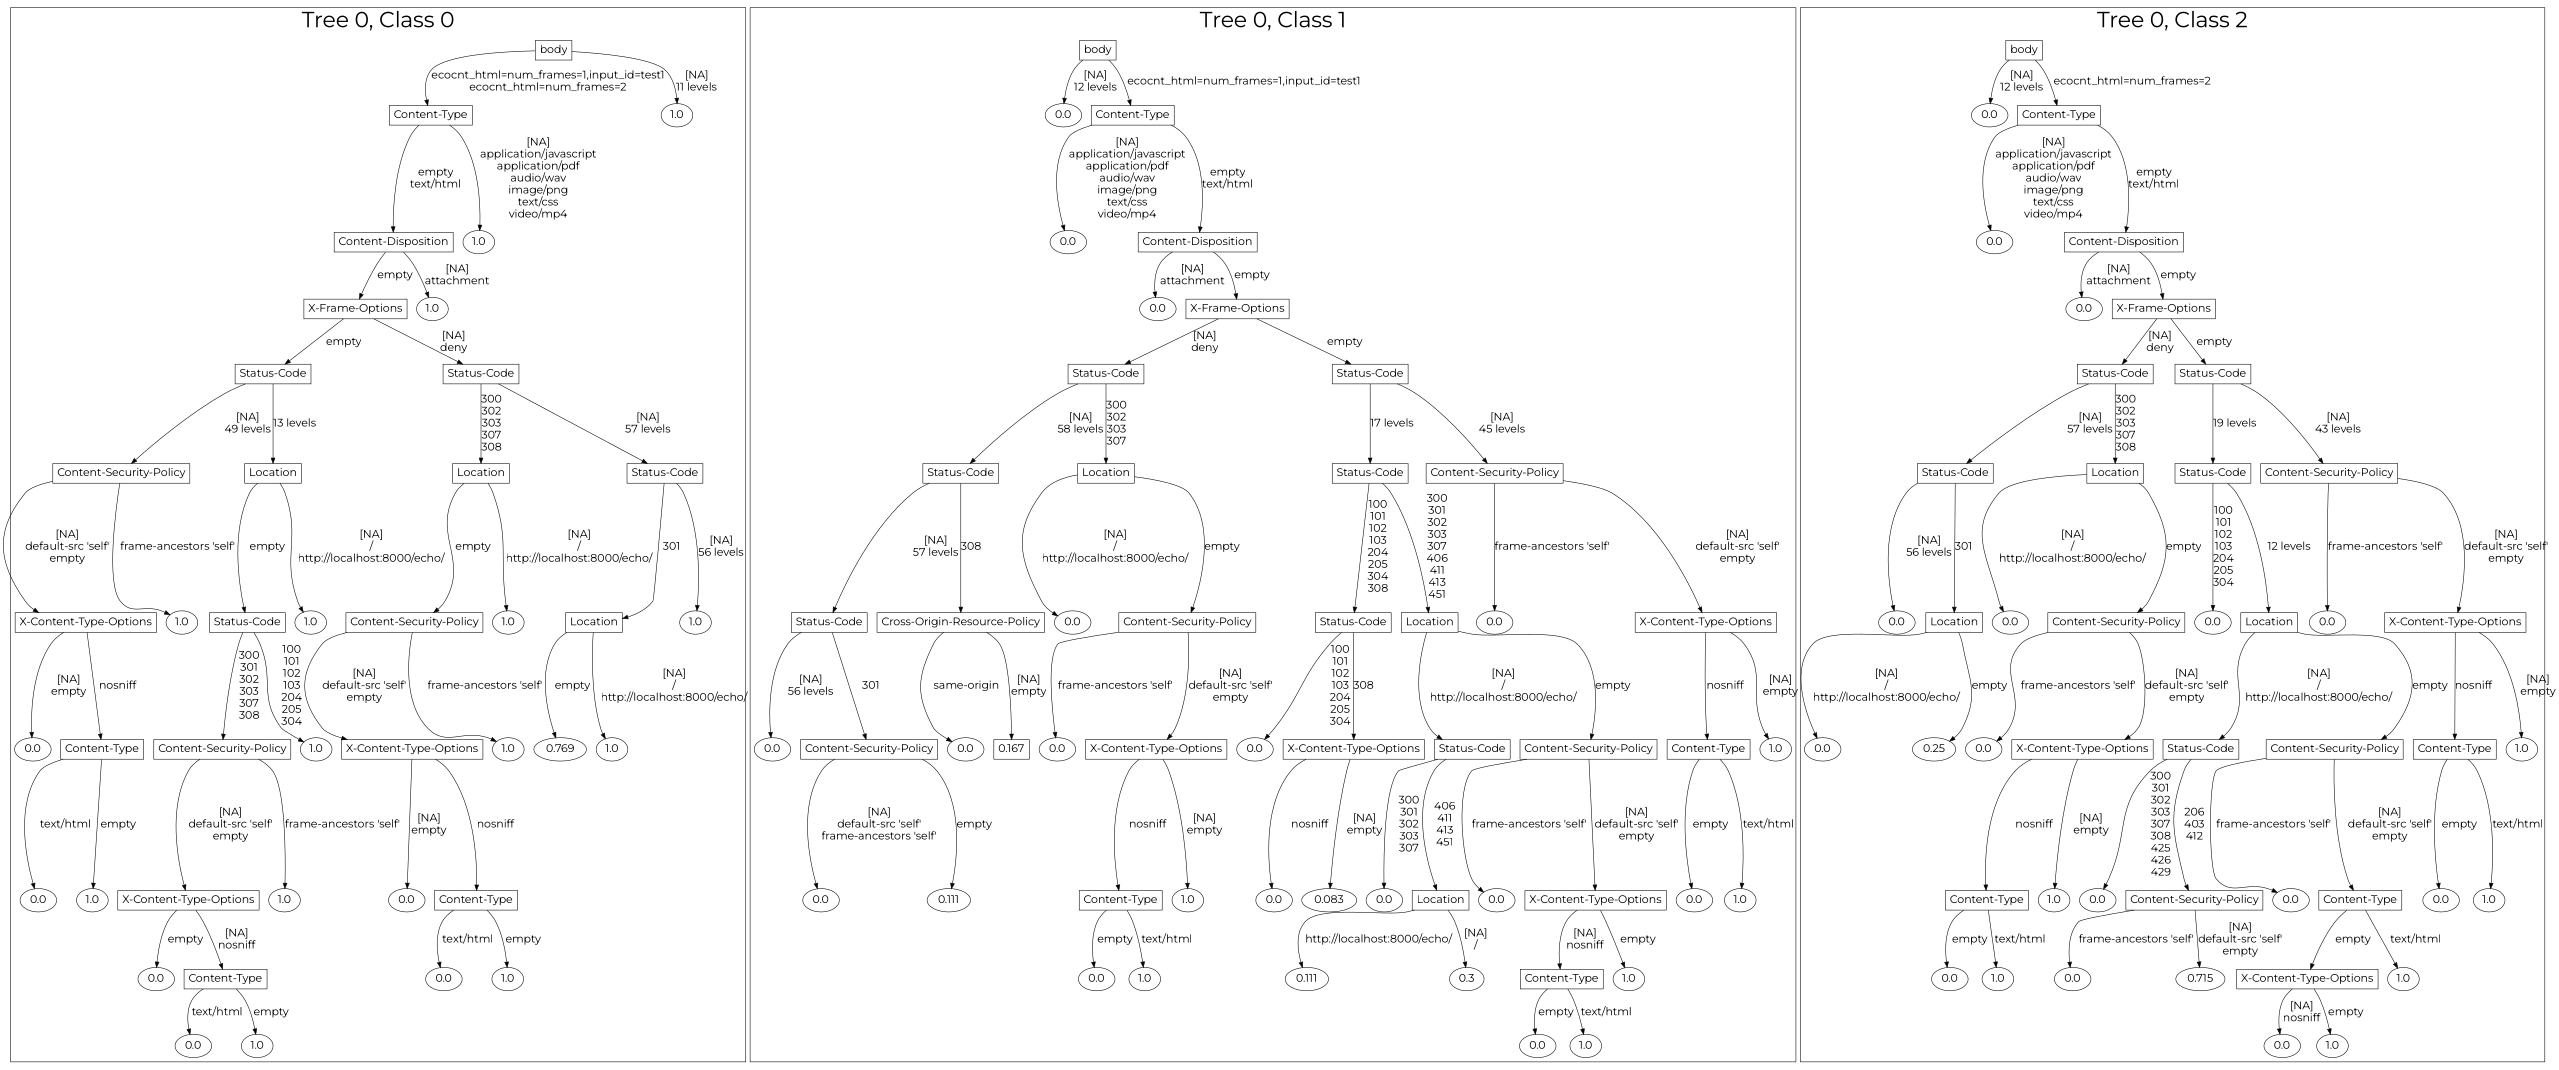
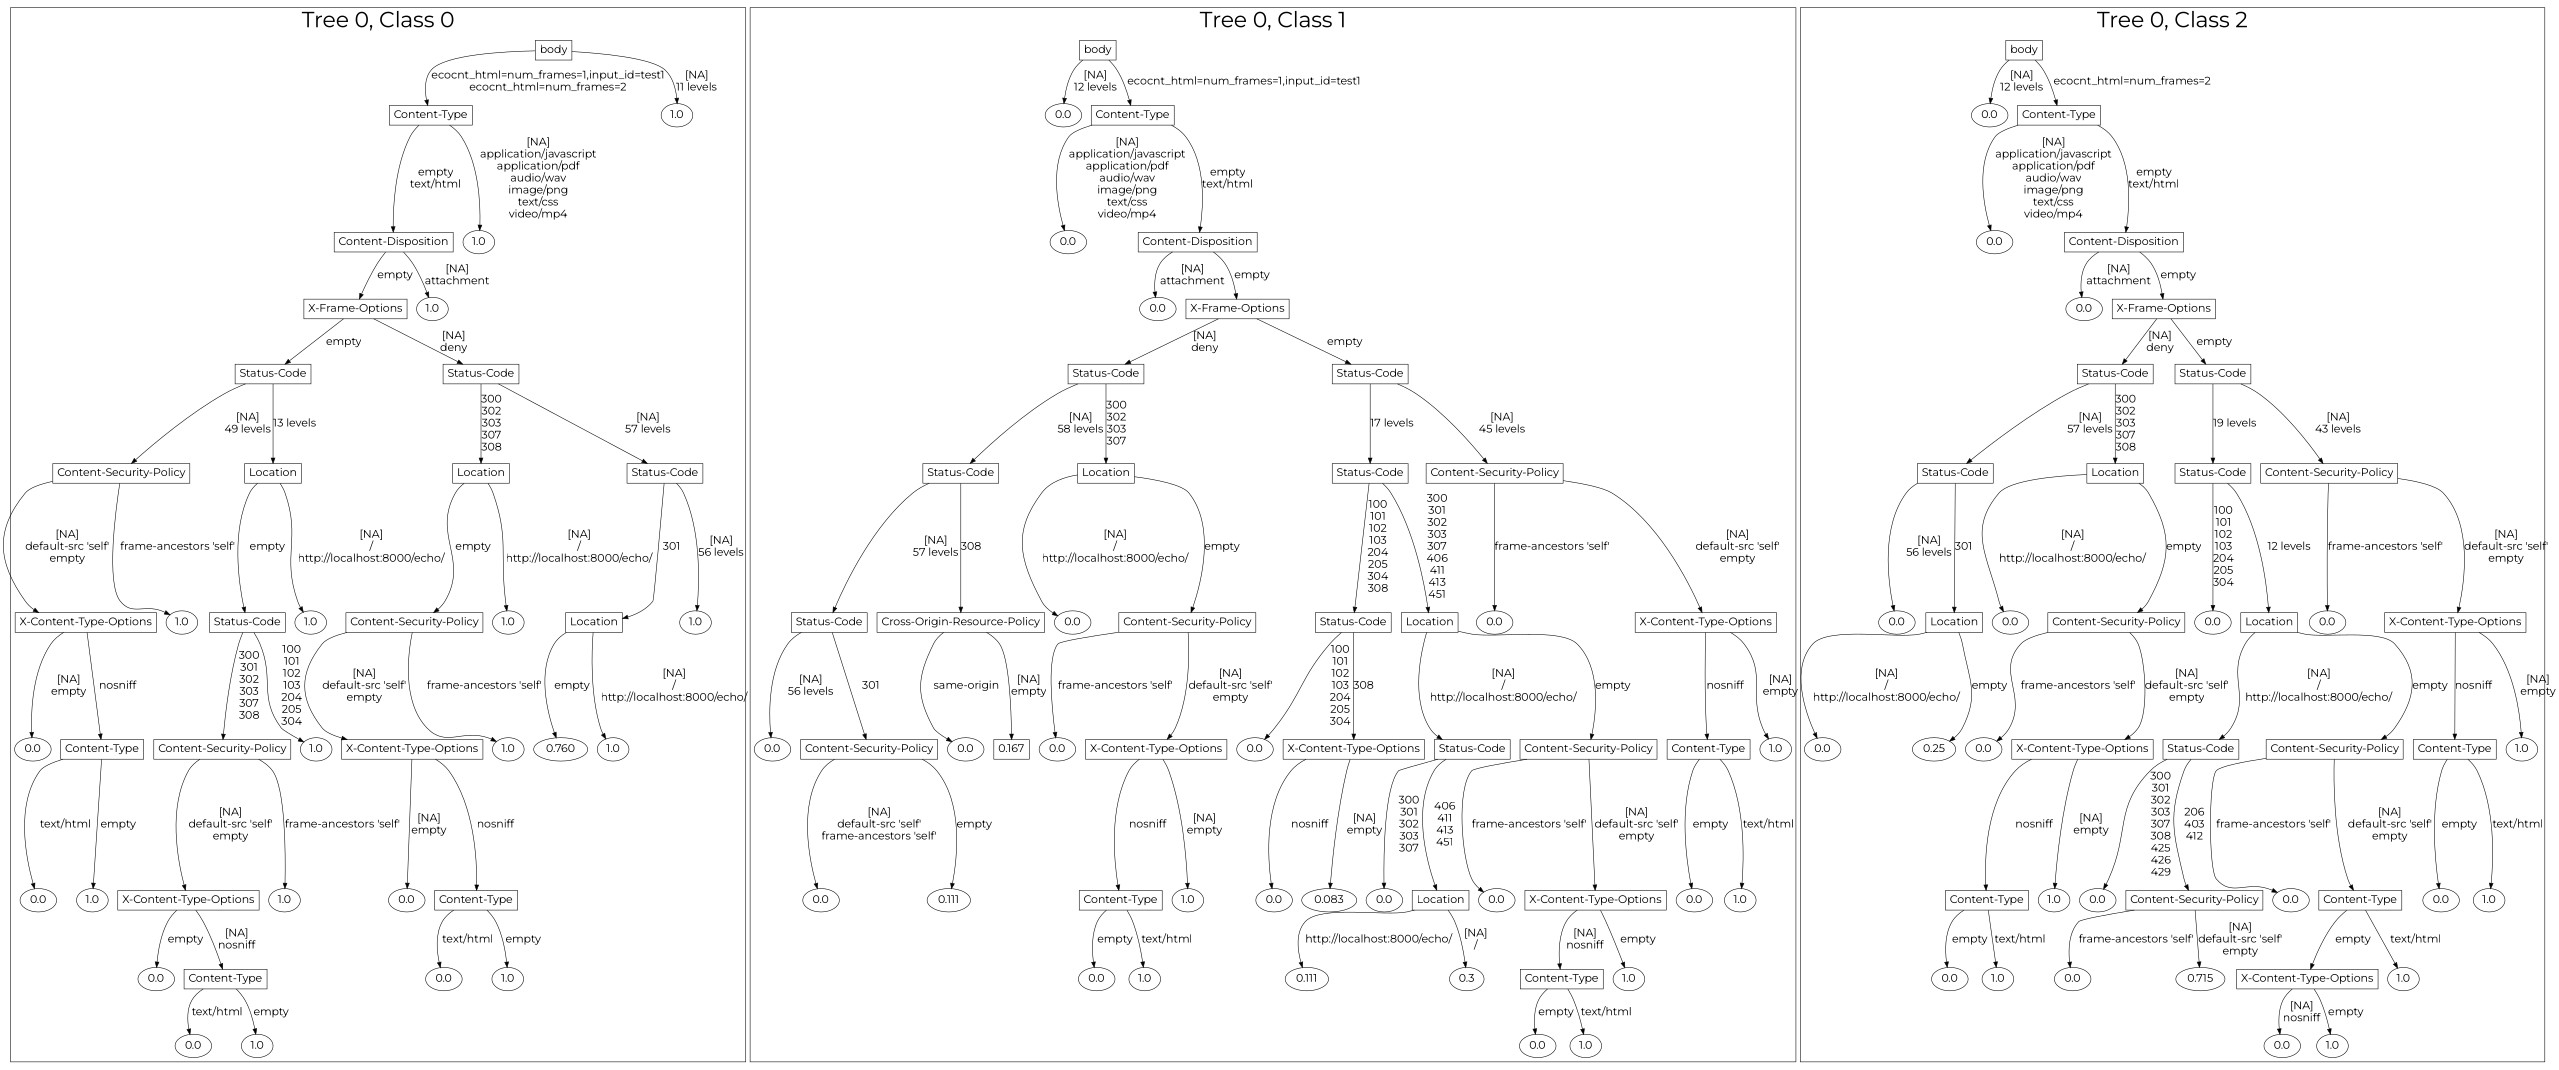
(560, 749) -> (561, 749)
